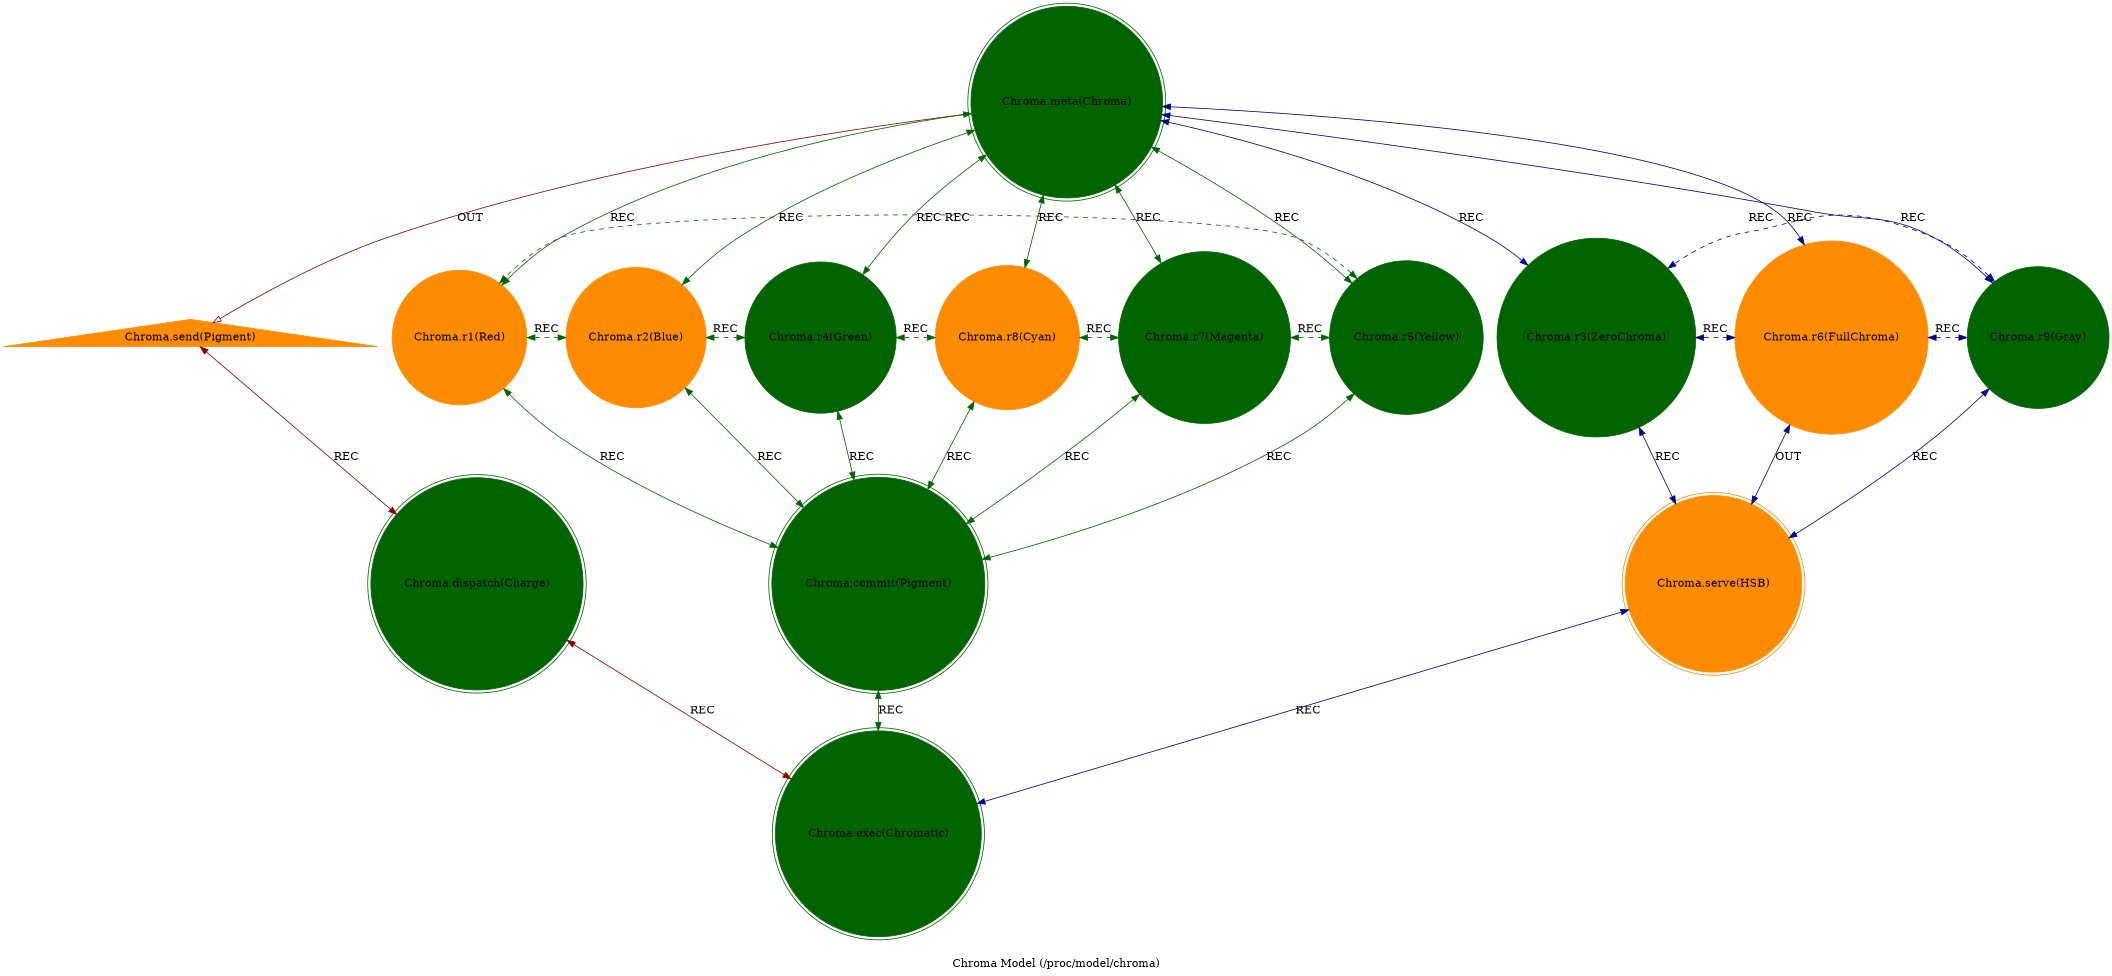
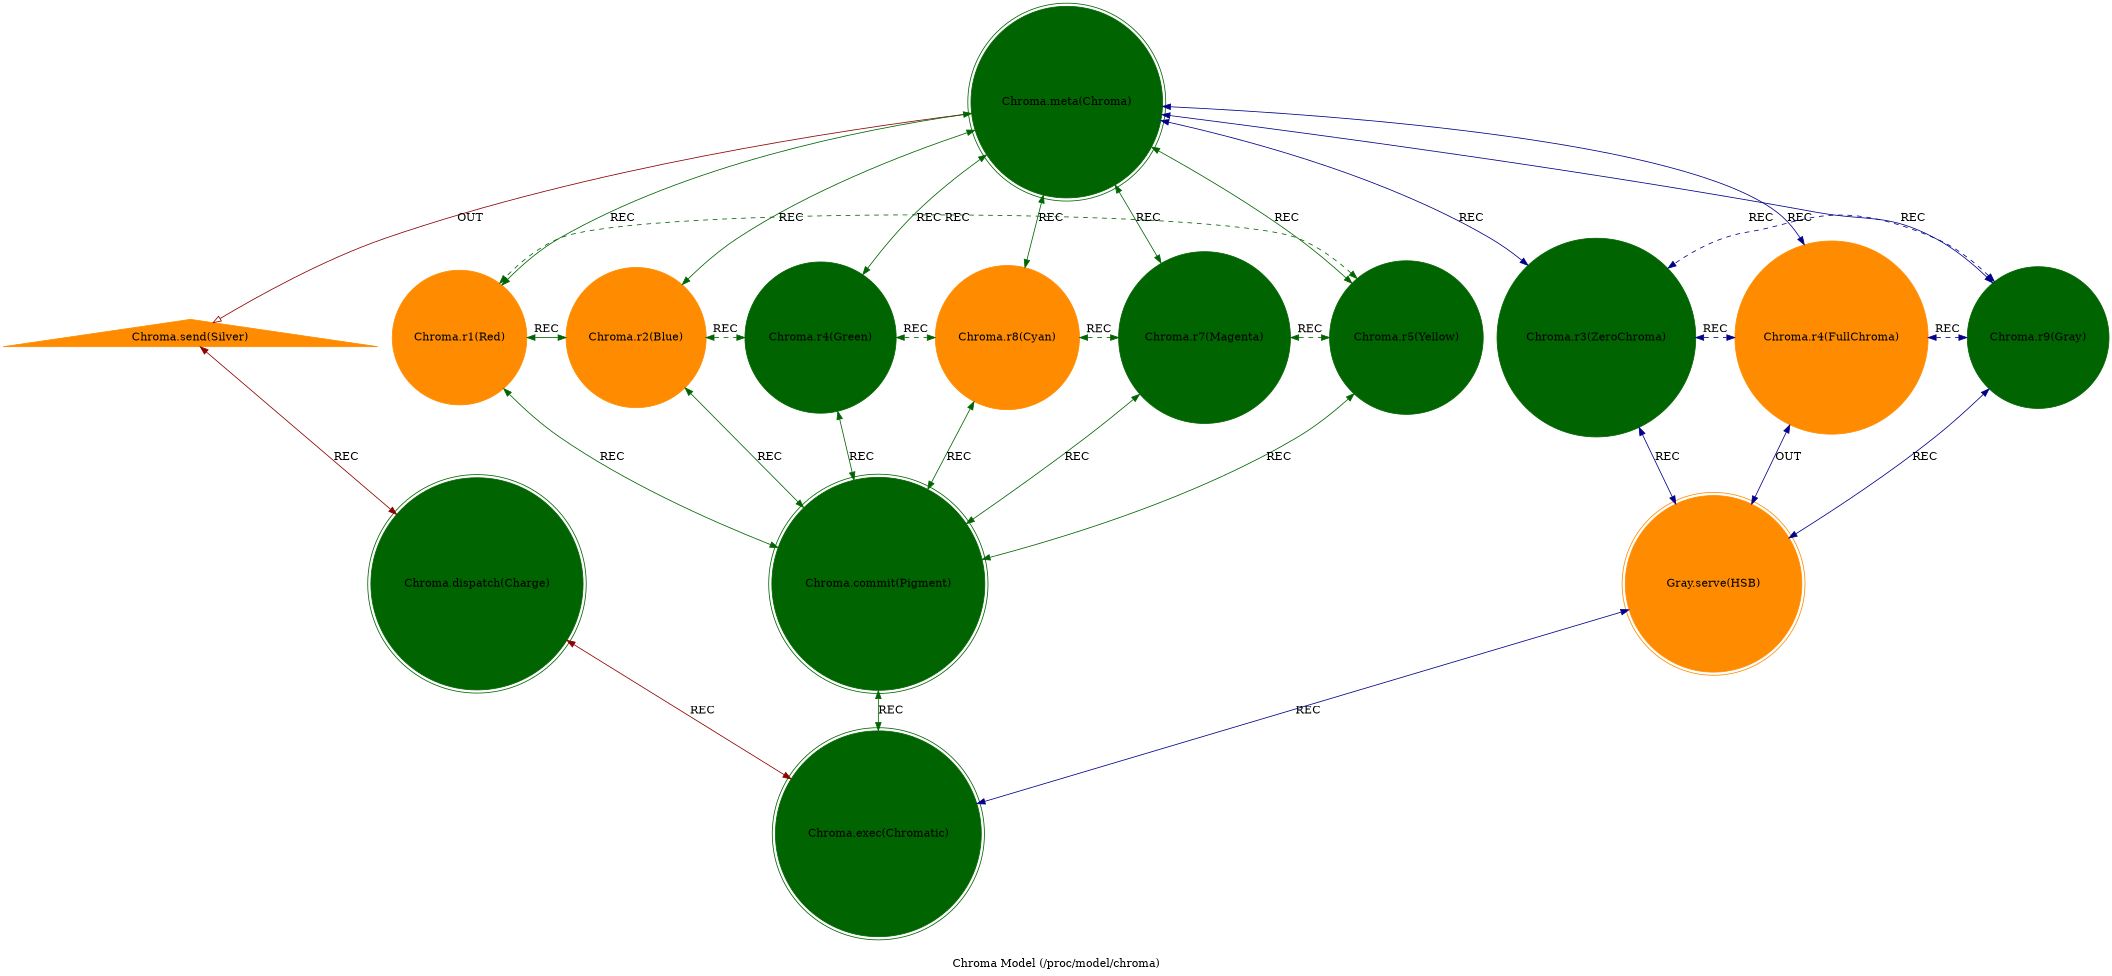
(190, 338) -> (190, 338)
(547, 338) -> (547, 338)
(1832, 338) -> (1832, 338)
(1714, 584) -> (1714, 584)
